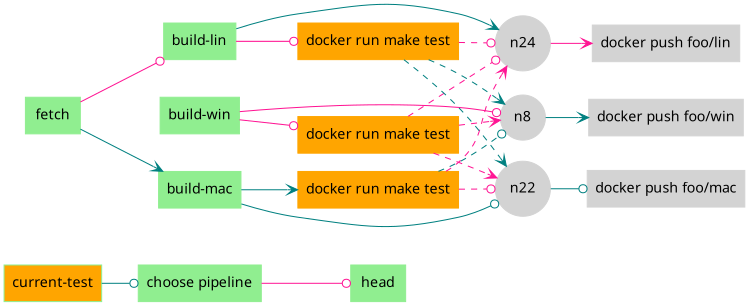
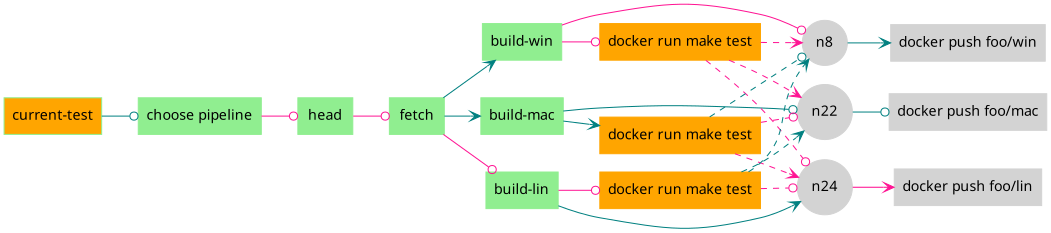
none -> (465, 82)
none -> (367, 116)
